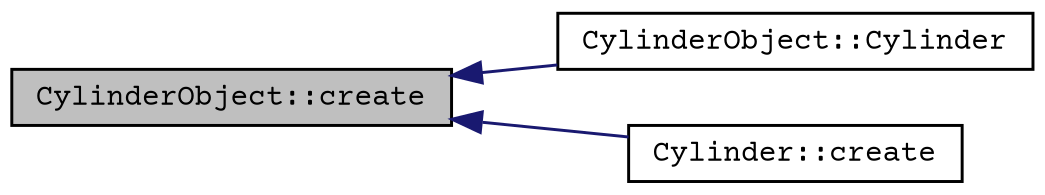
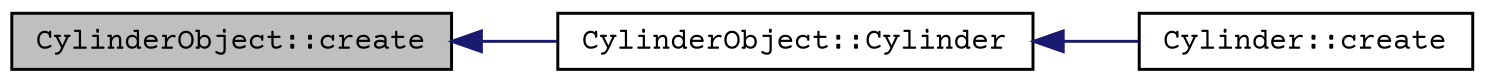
(555, 130) -> (1101, 41)
